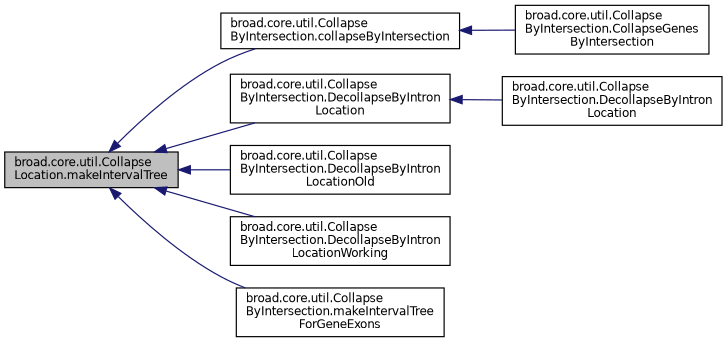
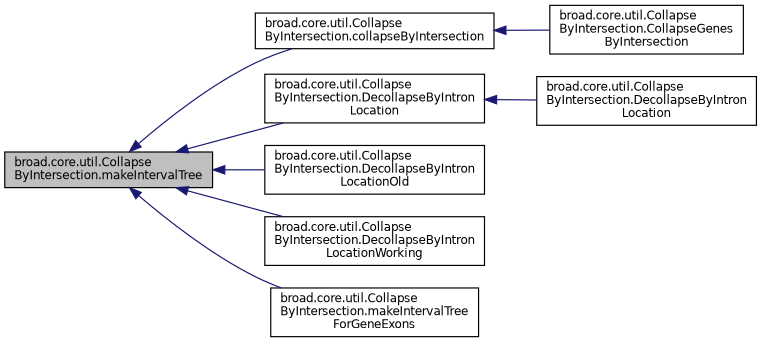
(91, 170) -> (109, 170)
